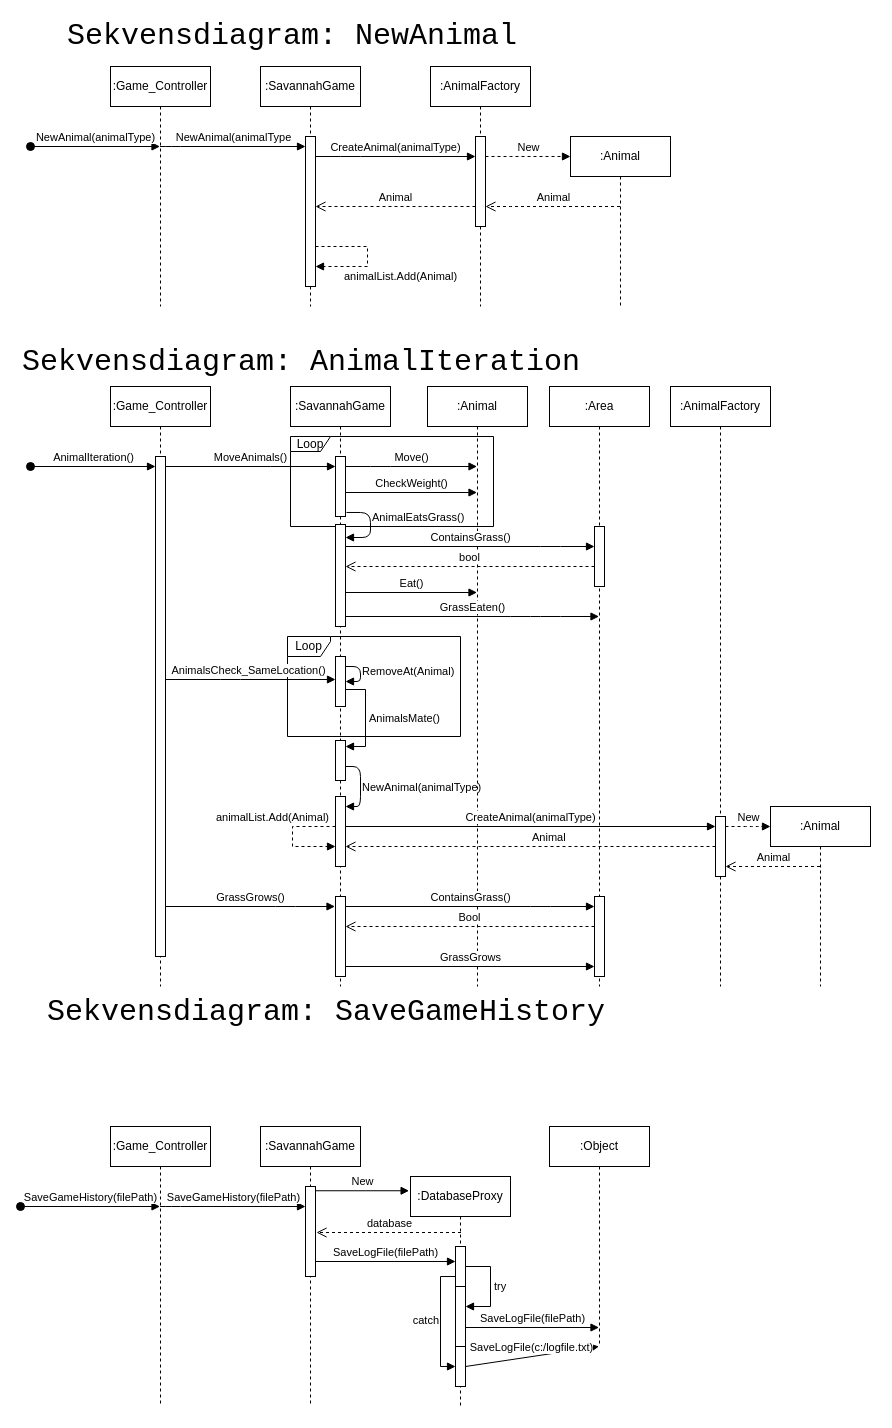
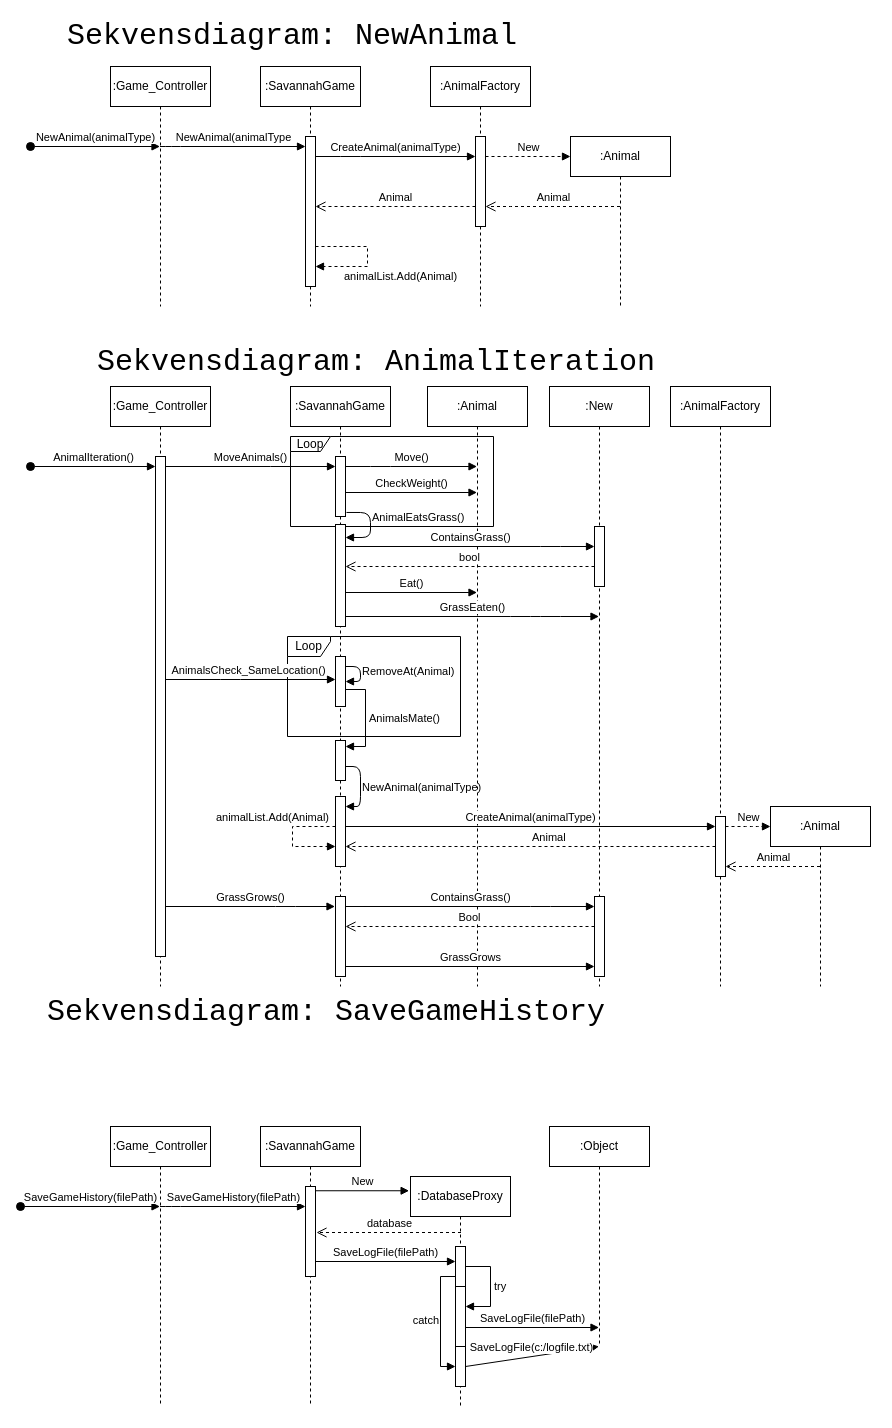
(346, 362) -> (421, 362)
(600, 407) -> (600, 407)
